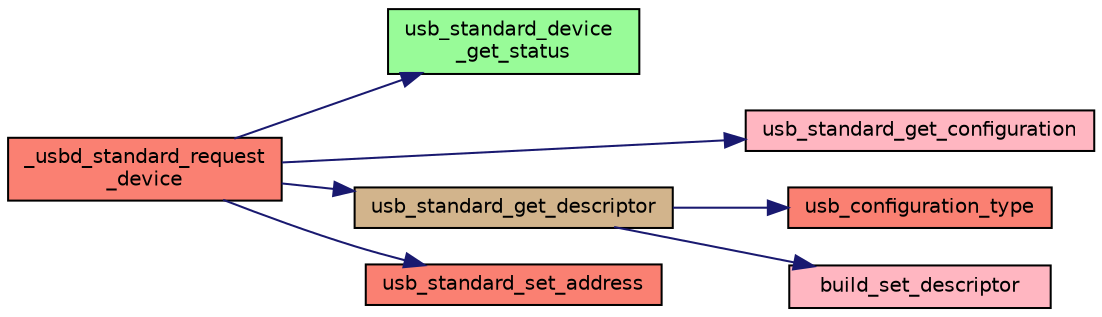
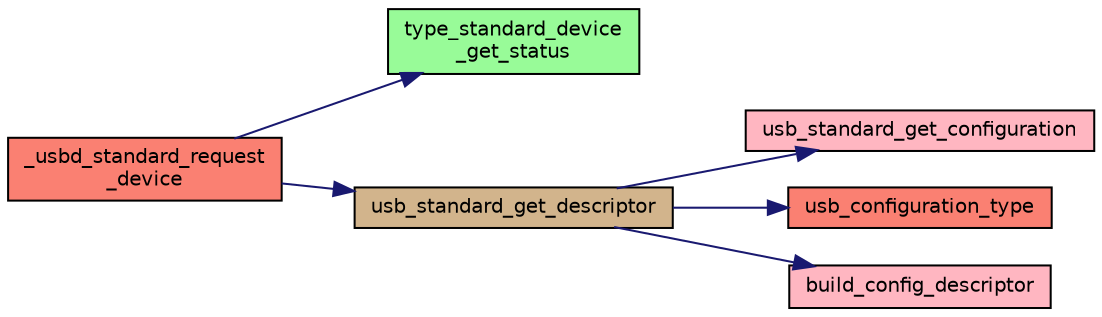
(514, 42) -> (514, 42)
(503, 151) -> (706, 171)
(514, 285) -> none
(920, 287) -> (920, 287)
